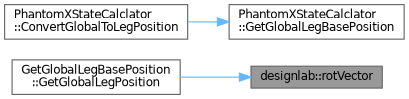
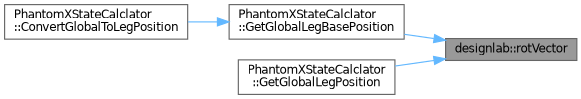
none -> (419, 36)
(96, 77) -> (317, 77)
